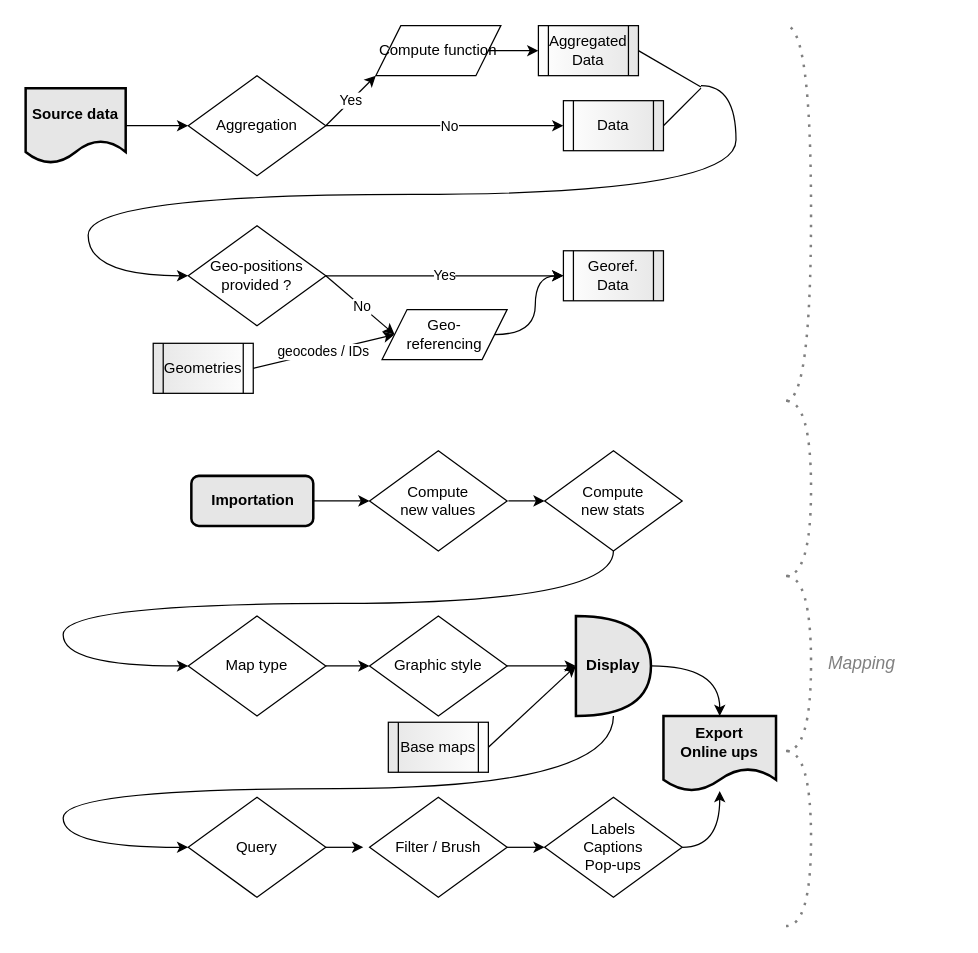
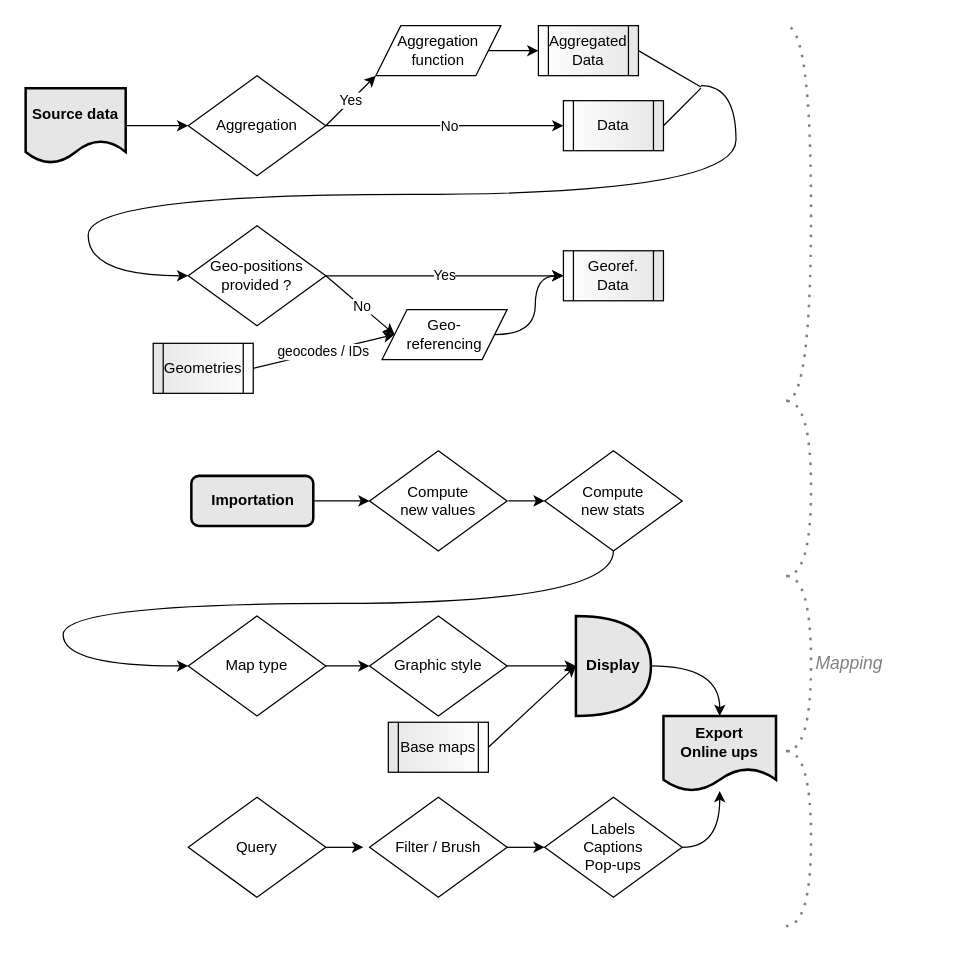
(438, 51) -> (438, 51)
(888, 663) -> (876, 663)
(287, 788) -> none
